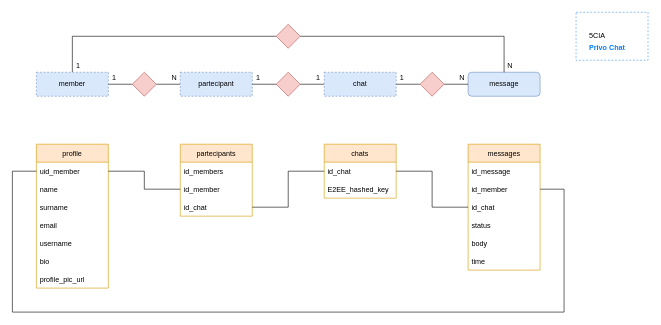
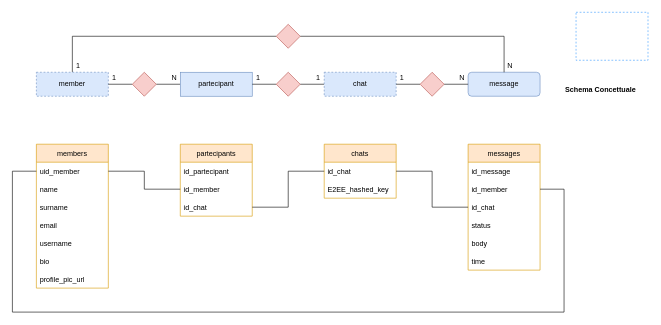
(600, 36) -> none
(612, 48) -> none
(216, 84) -> (216, 84)
none -> (603, 90)
(72, 154) -> (72, 154)
(203, 172) -> (210, 172)
